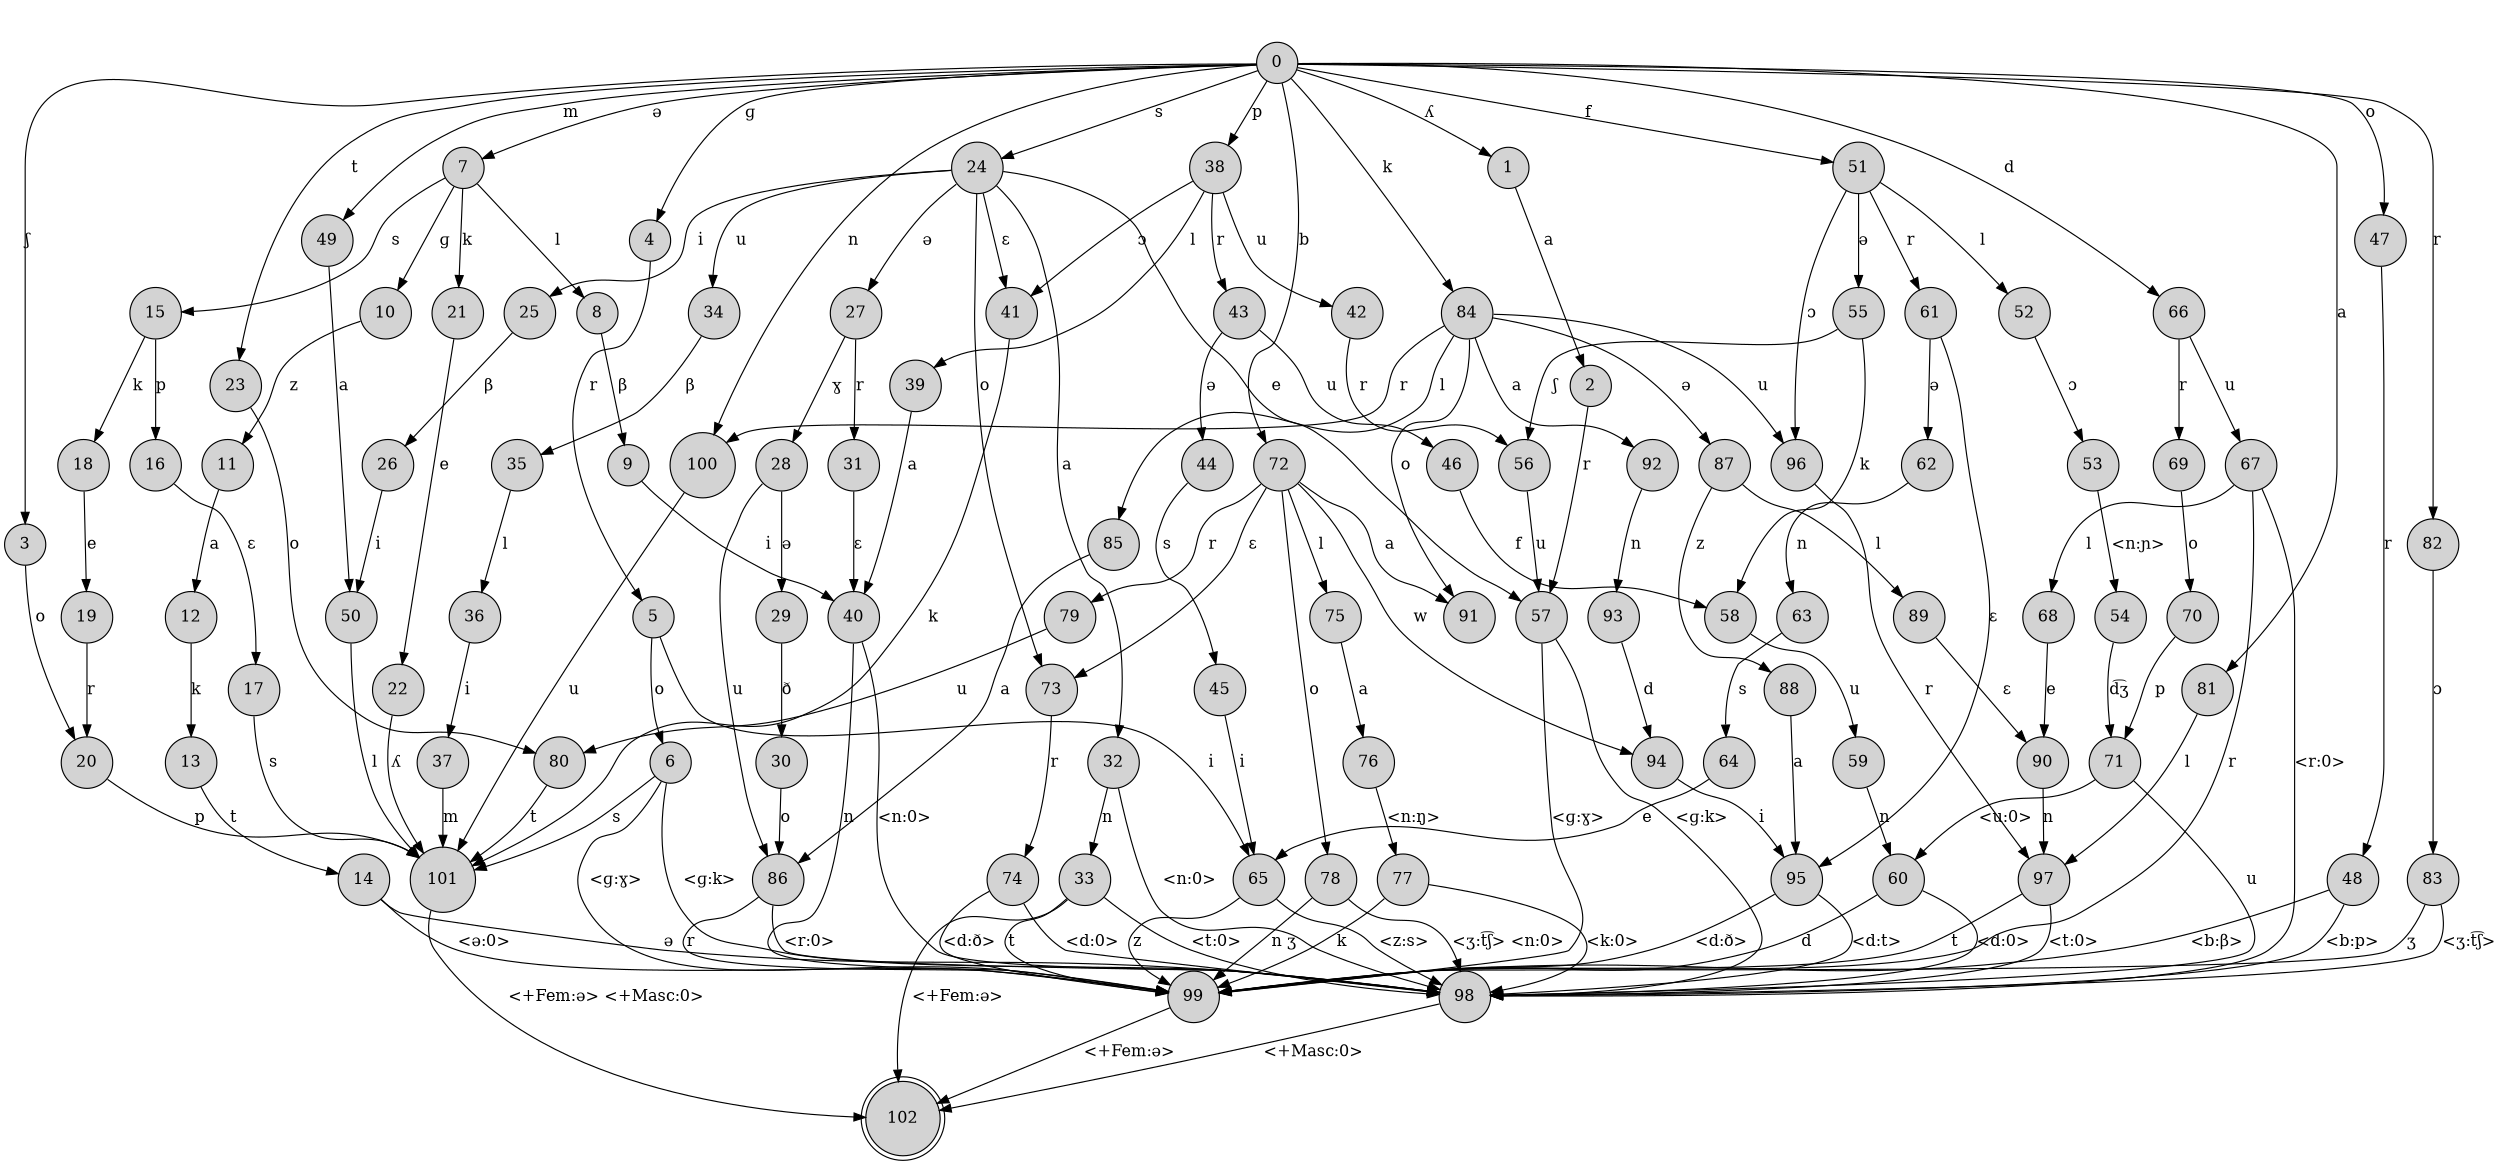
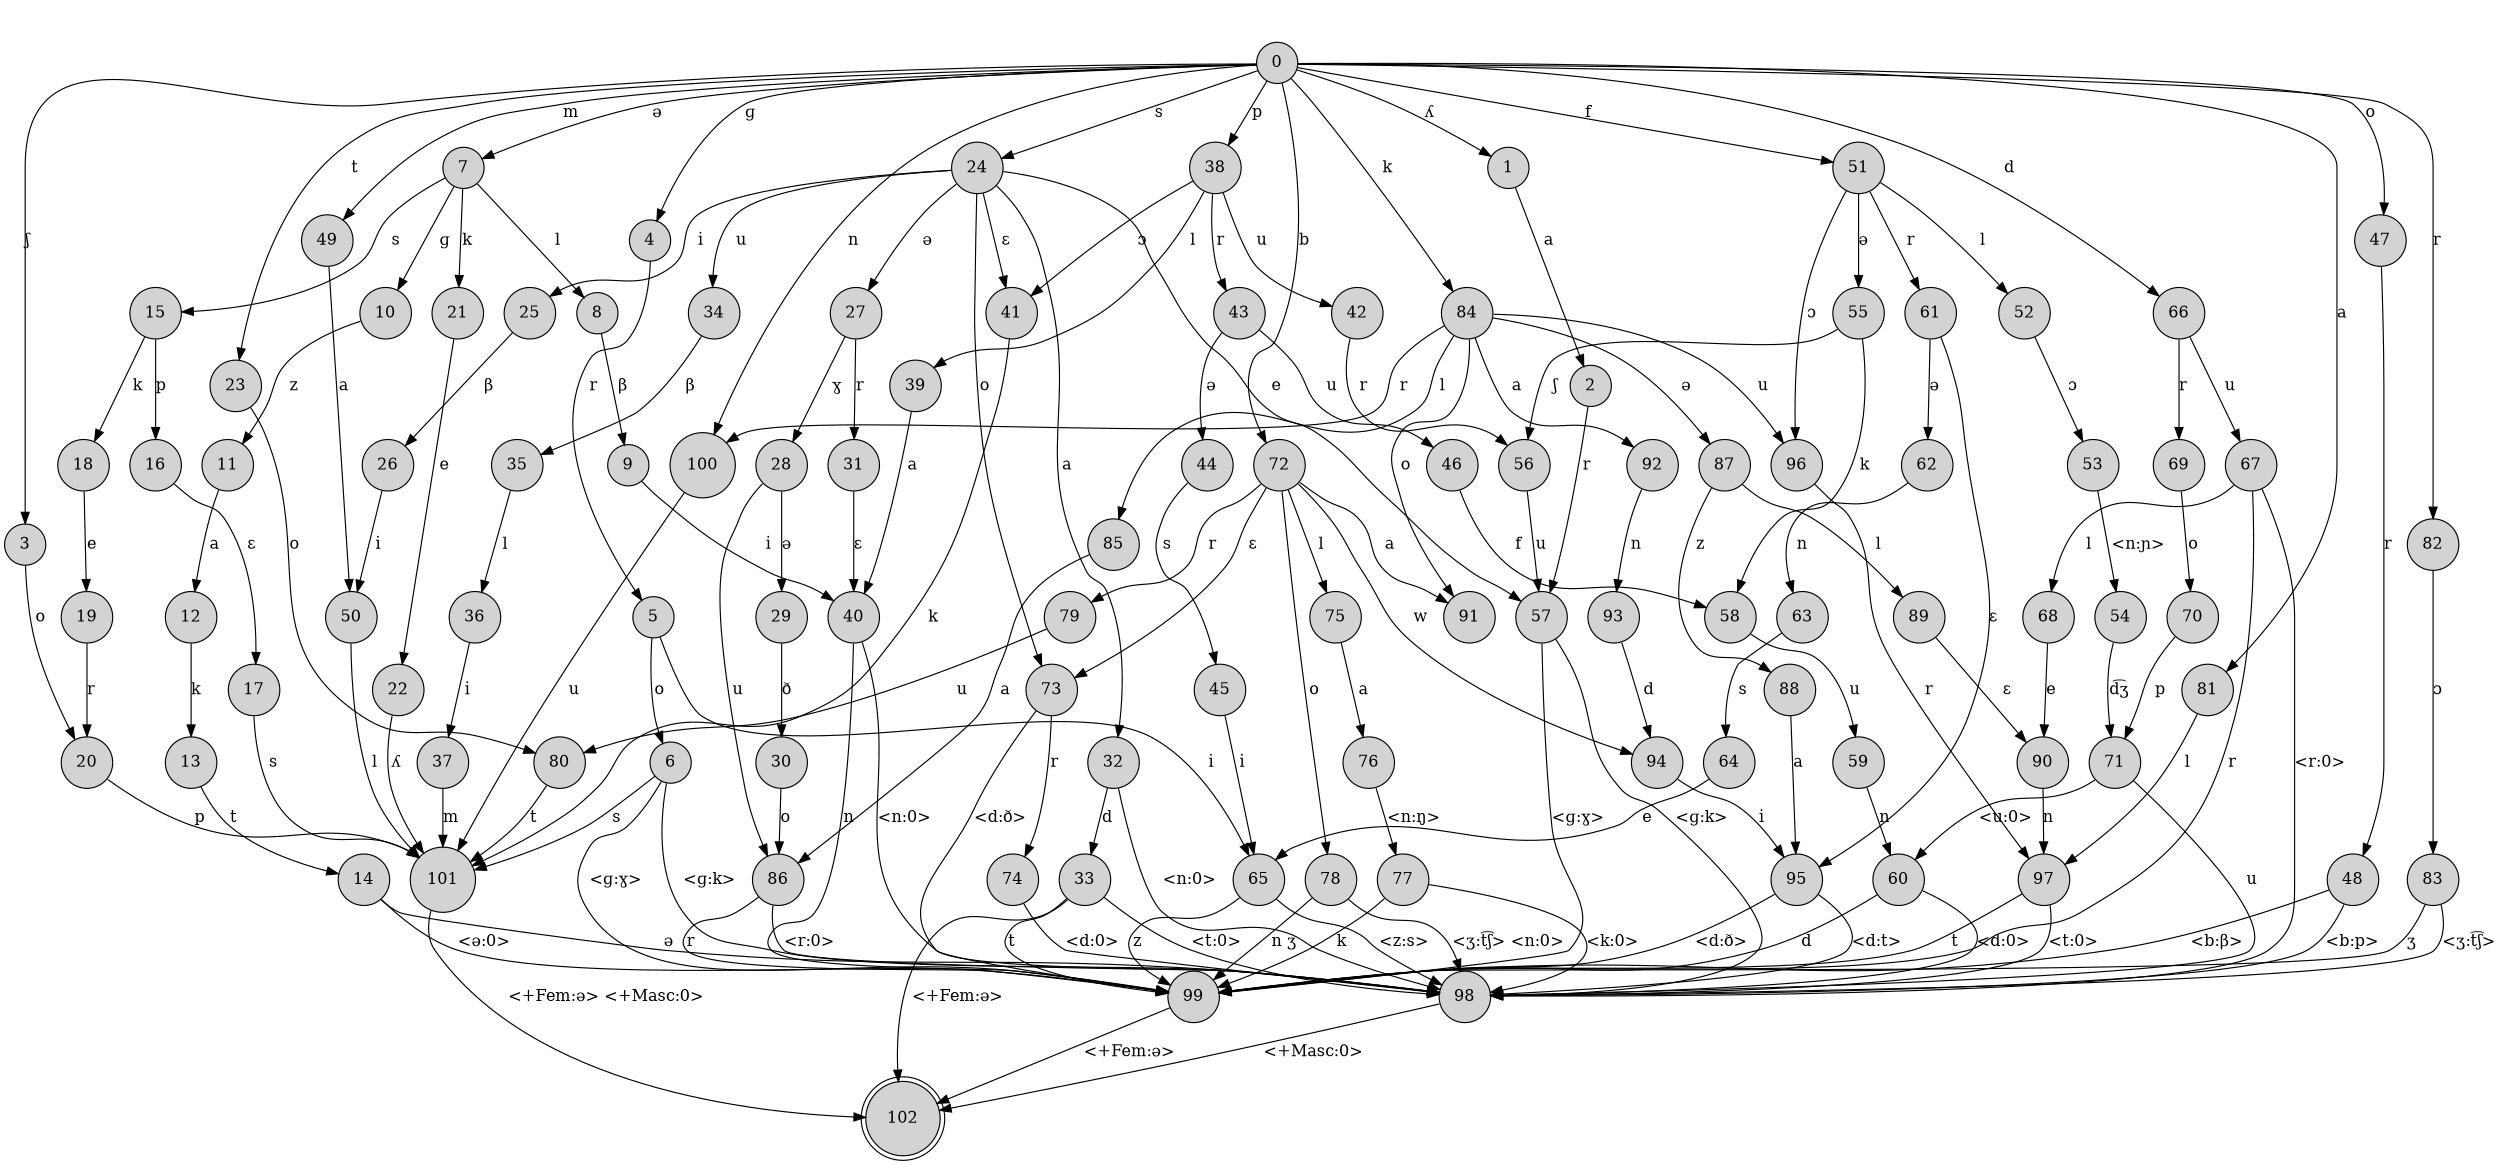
(1110, 818) -> (1110, 818)
(940, 944) -> (921, 916)
